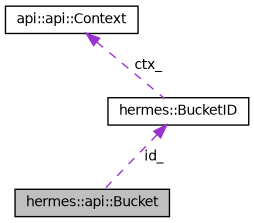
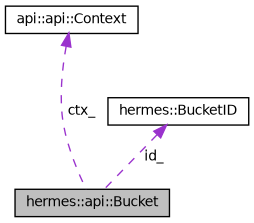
(131, 70) -> (63, 120)
